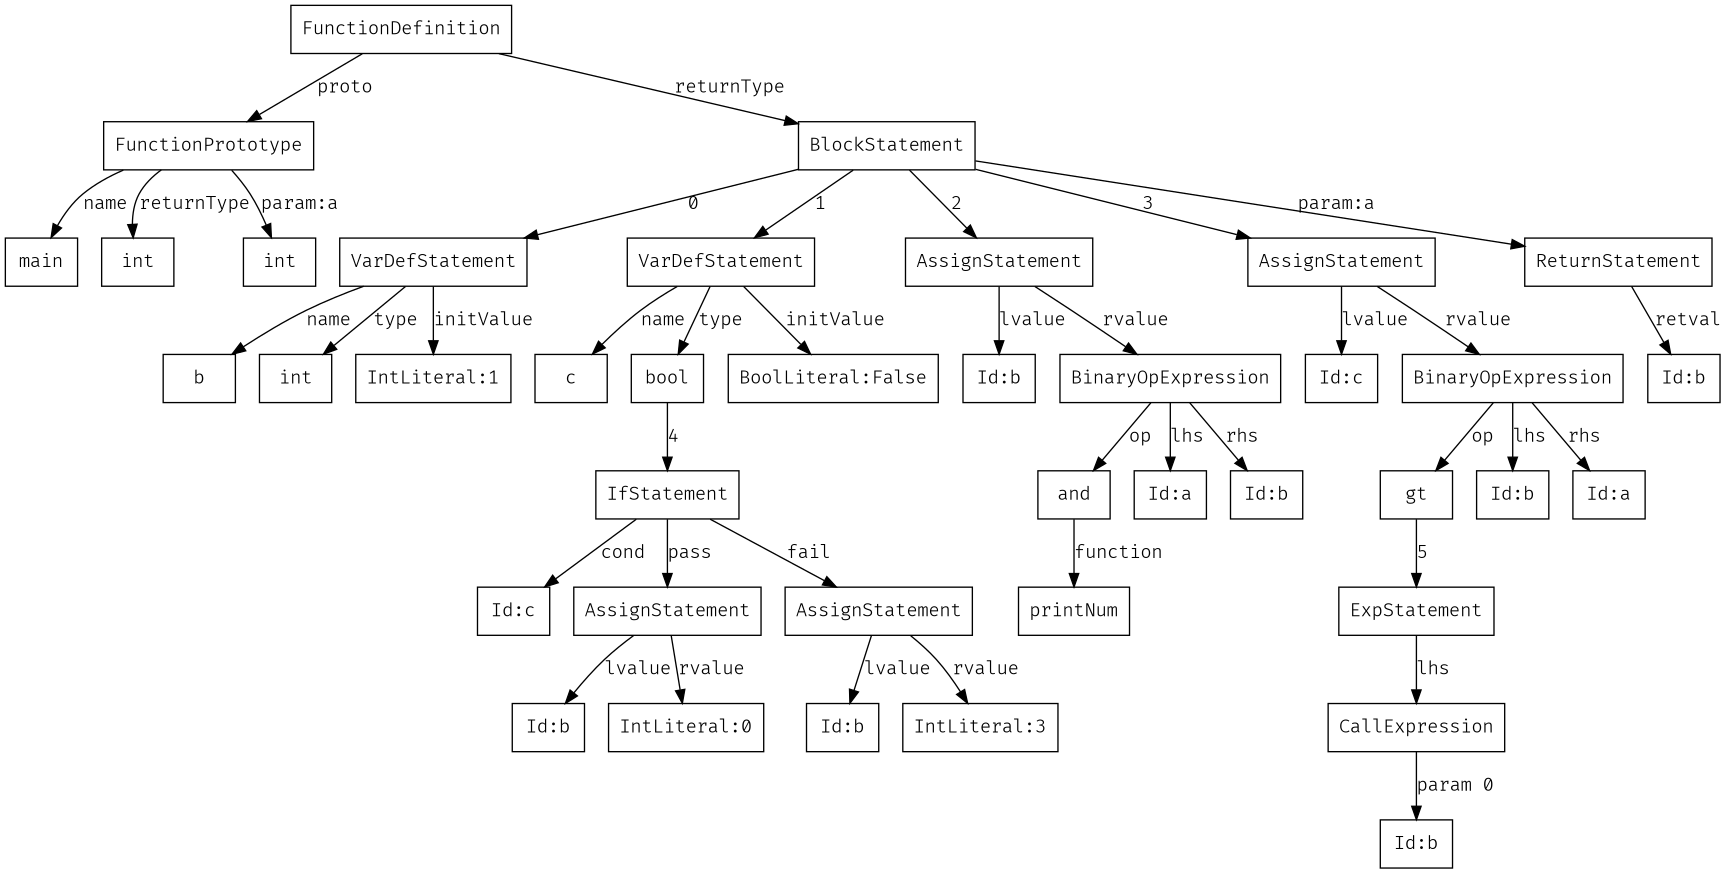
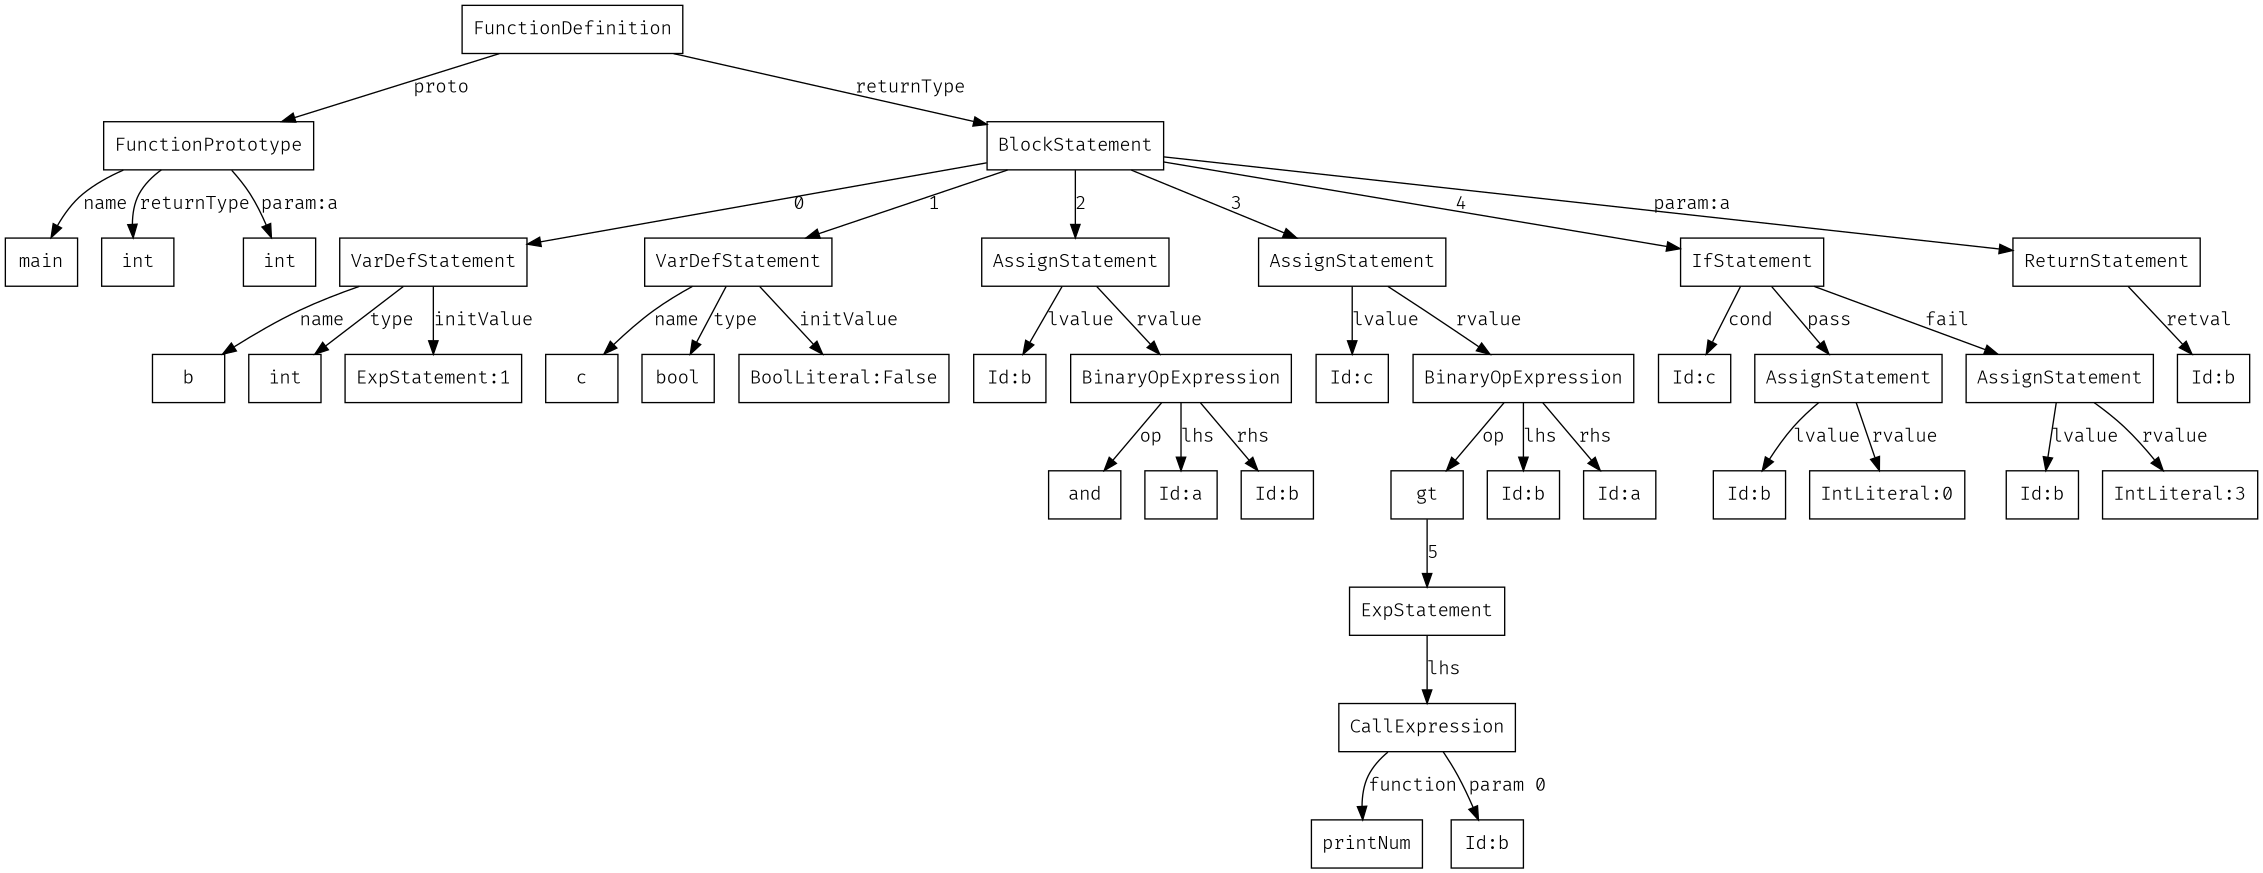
(433, 379) -> (433, 379)
(667, 430) -> (1415, 204)
(1074, 546) -> (1368, 776)
